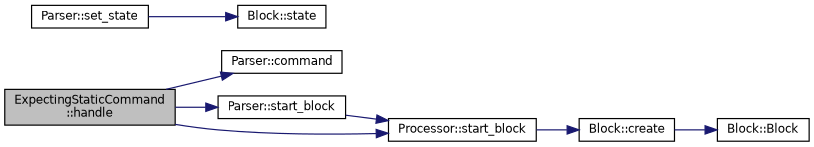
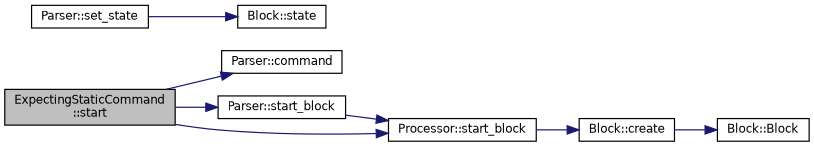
(90, 107) -> (90, 107)
